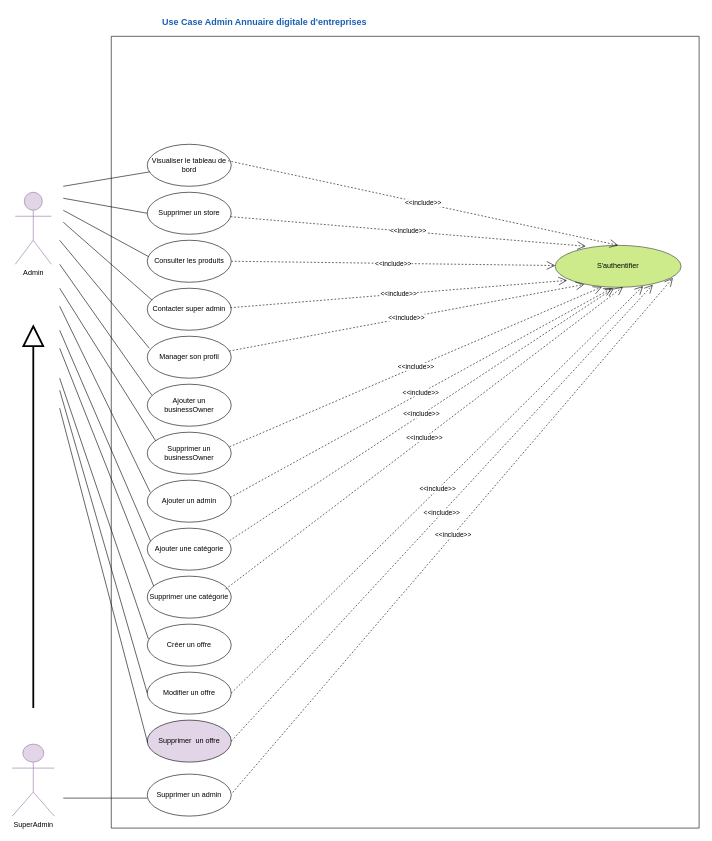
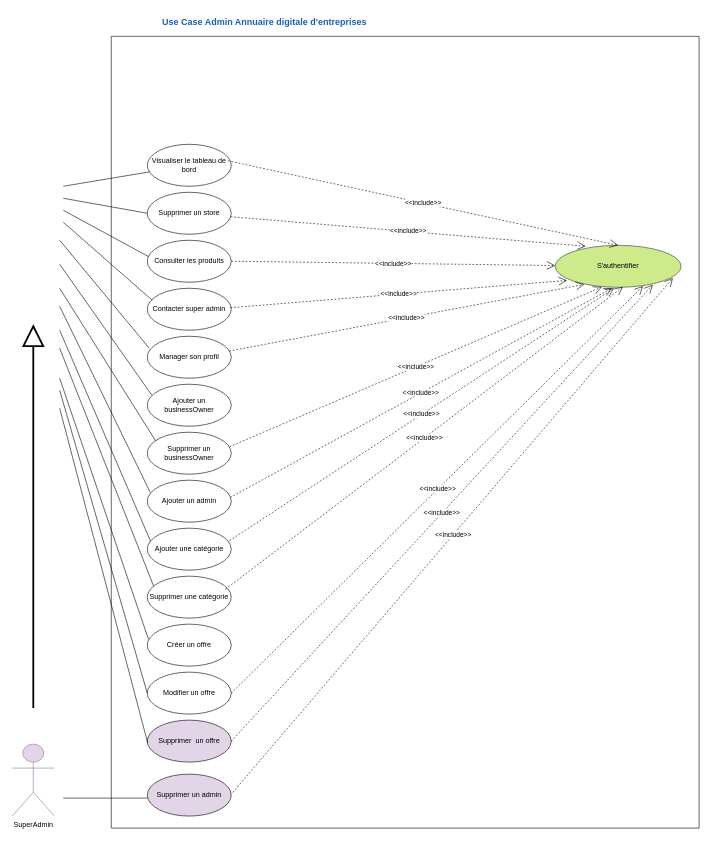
(33, 228) -> none
(189, 795) -> (189, 795)
